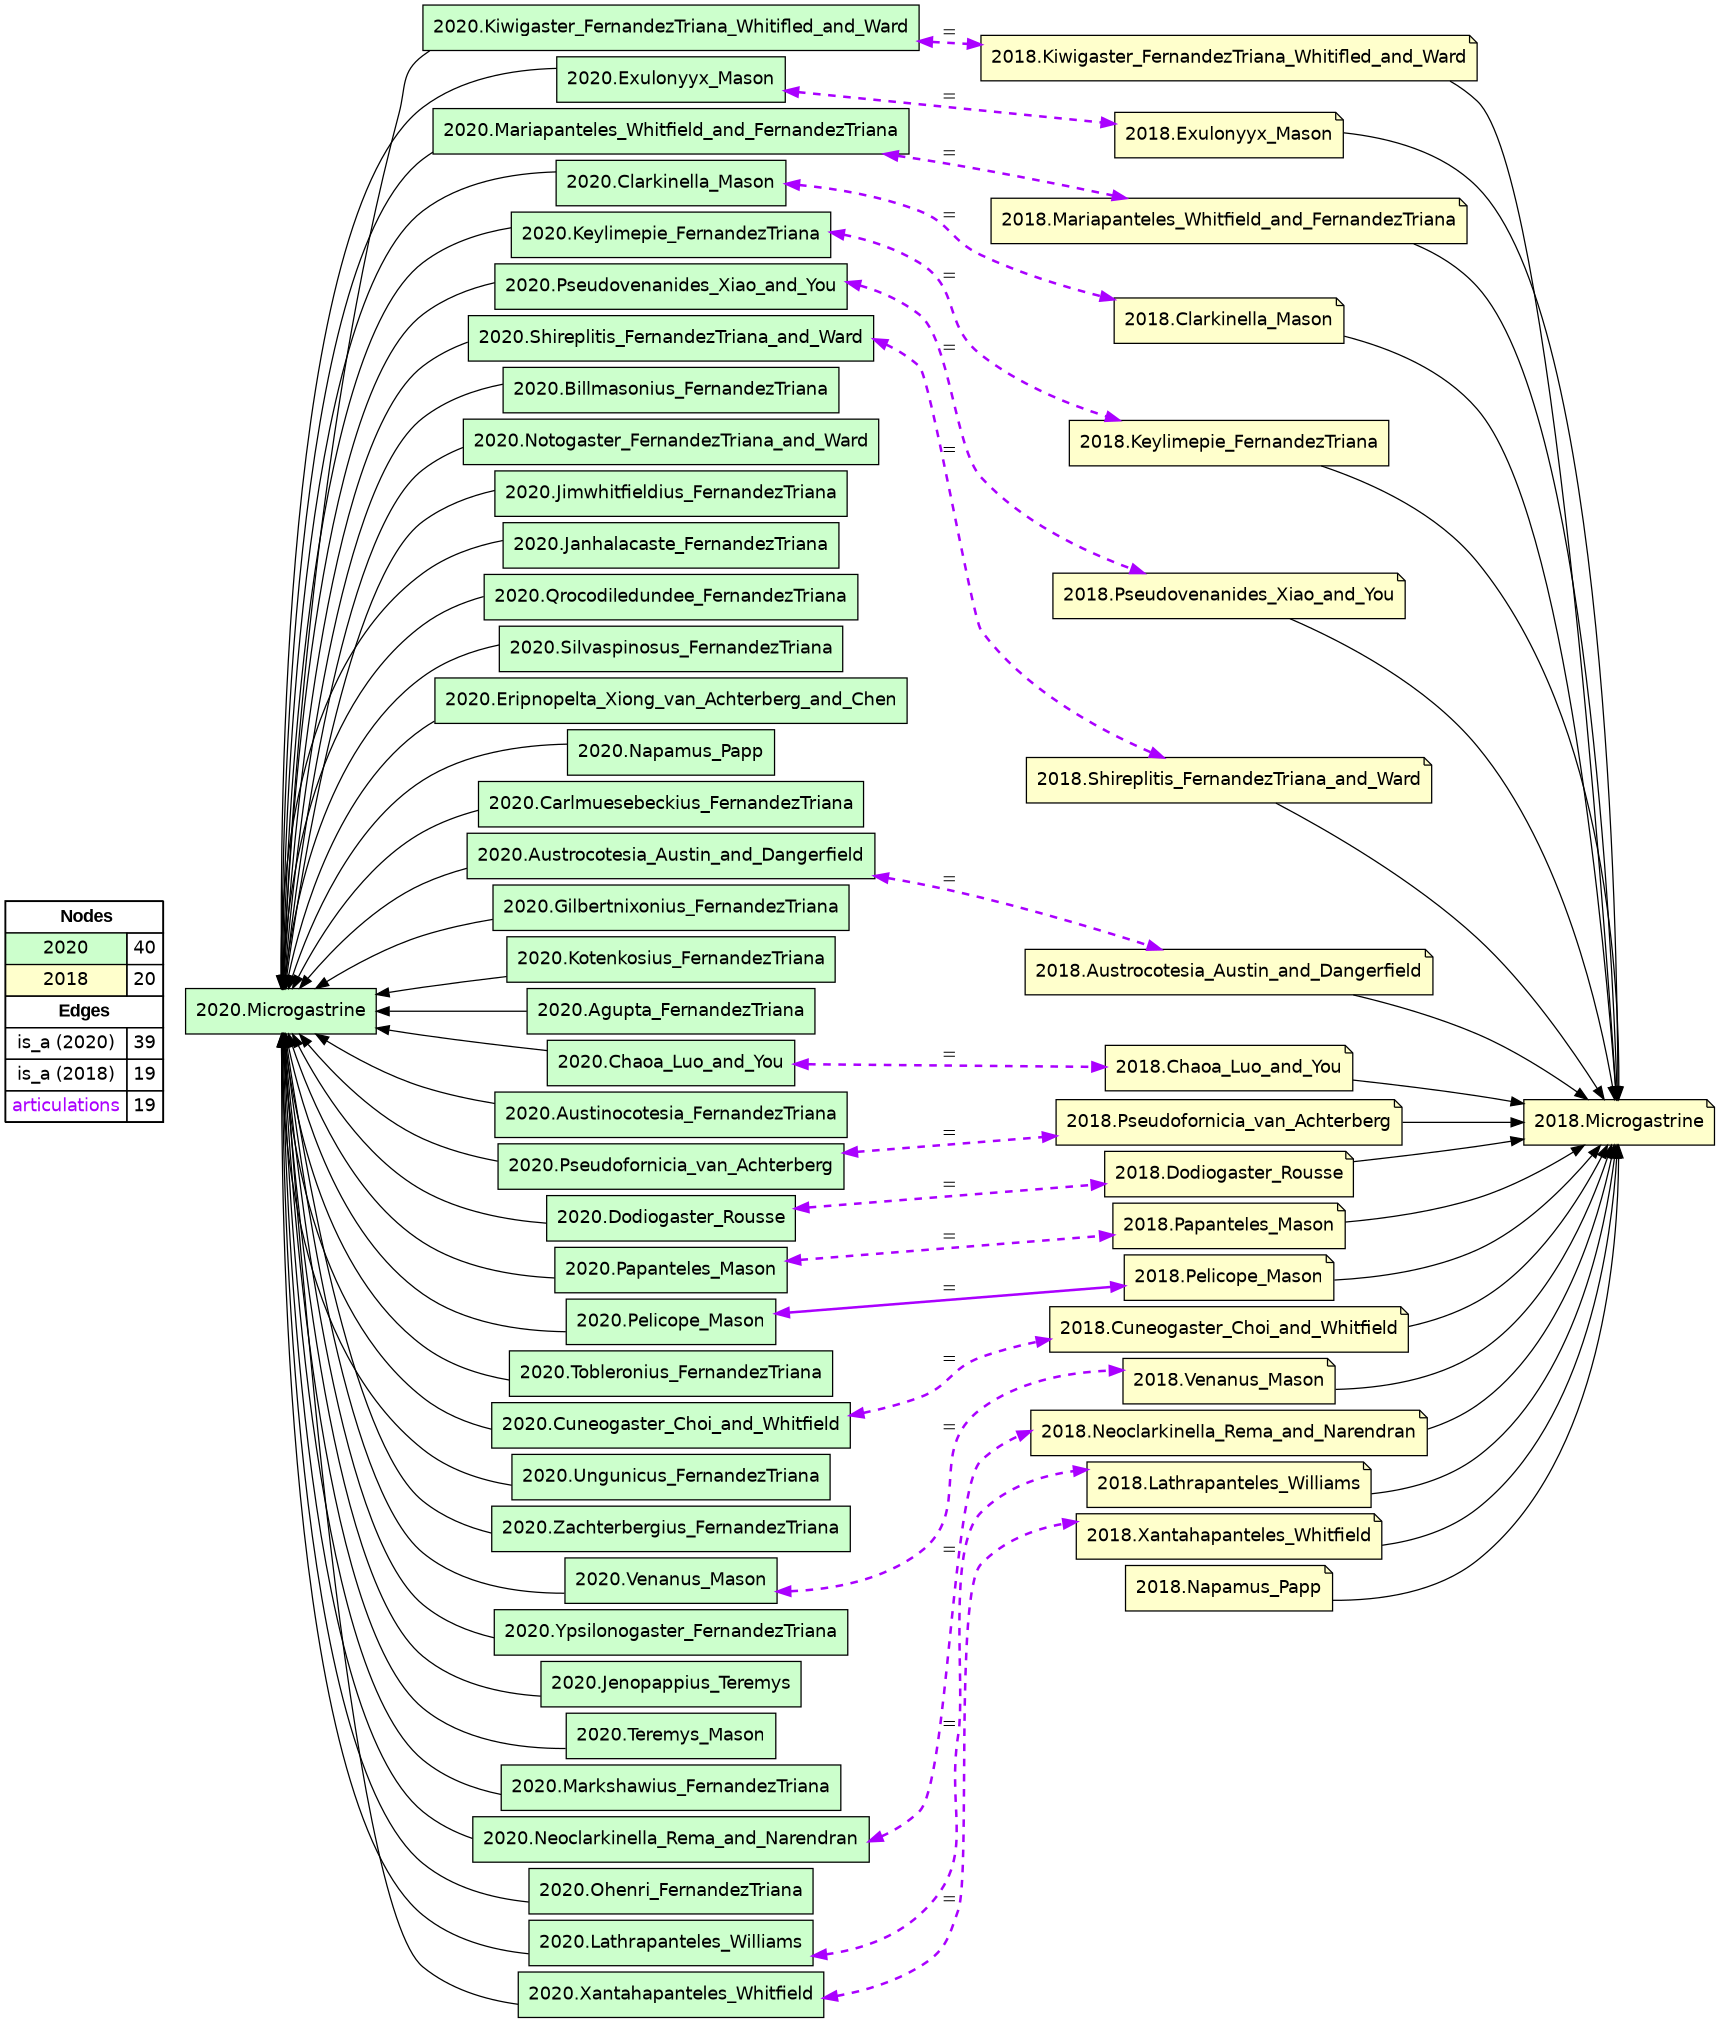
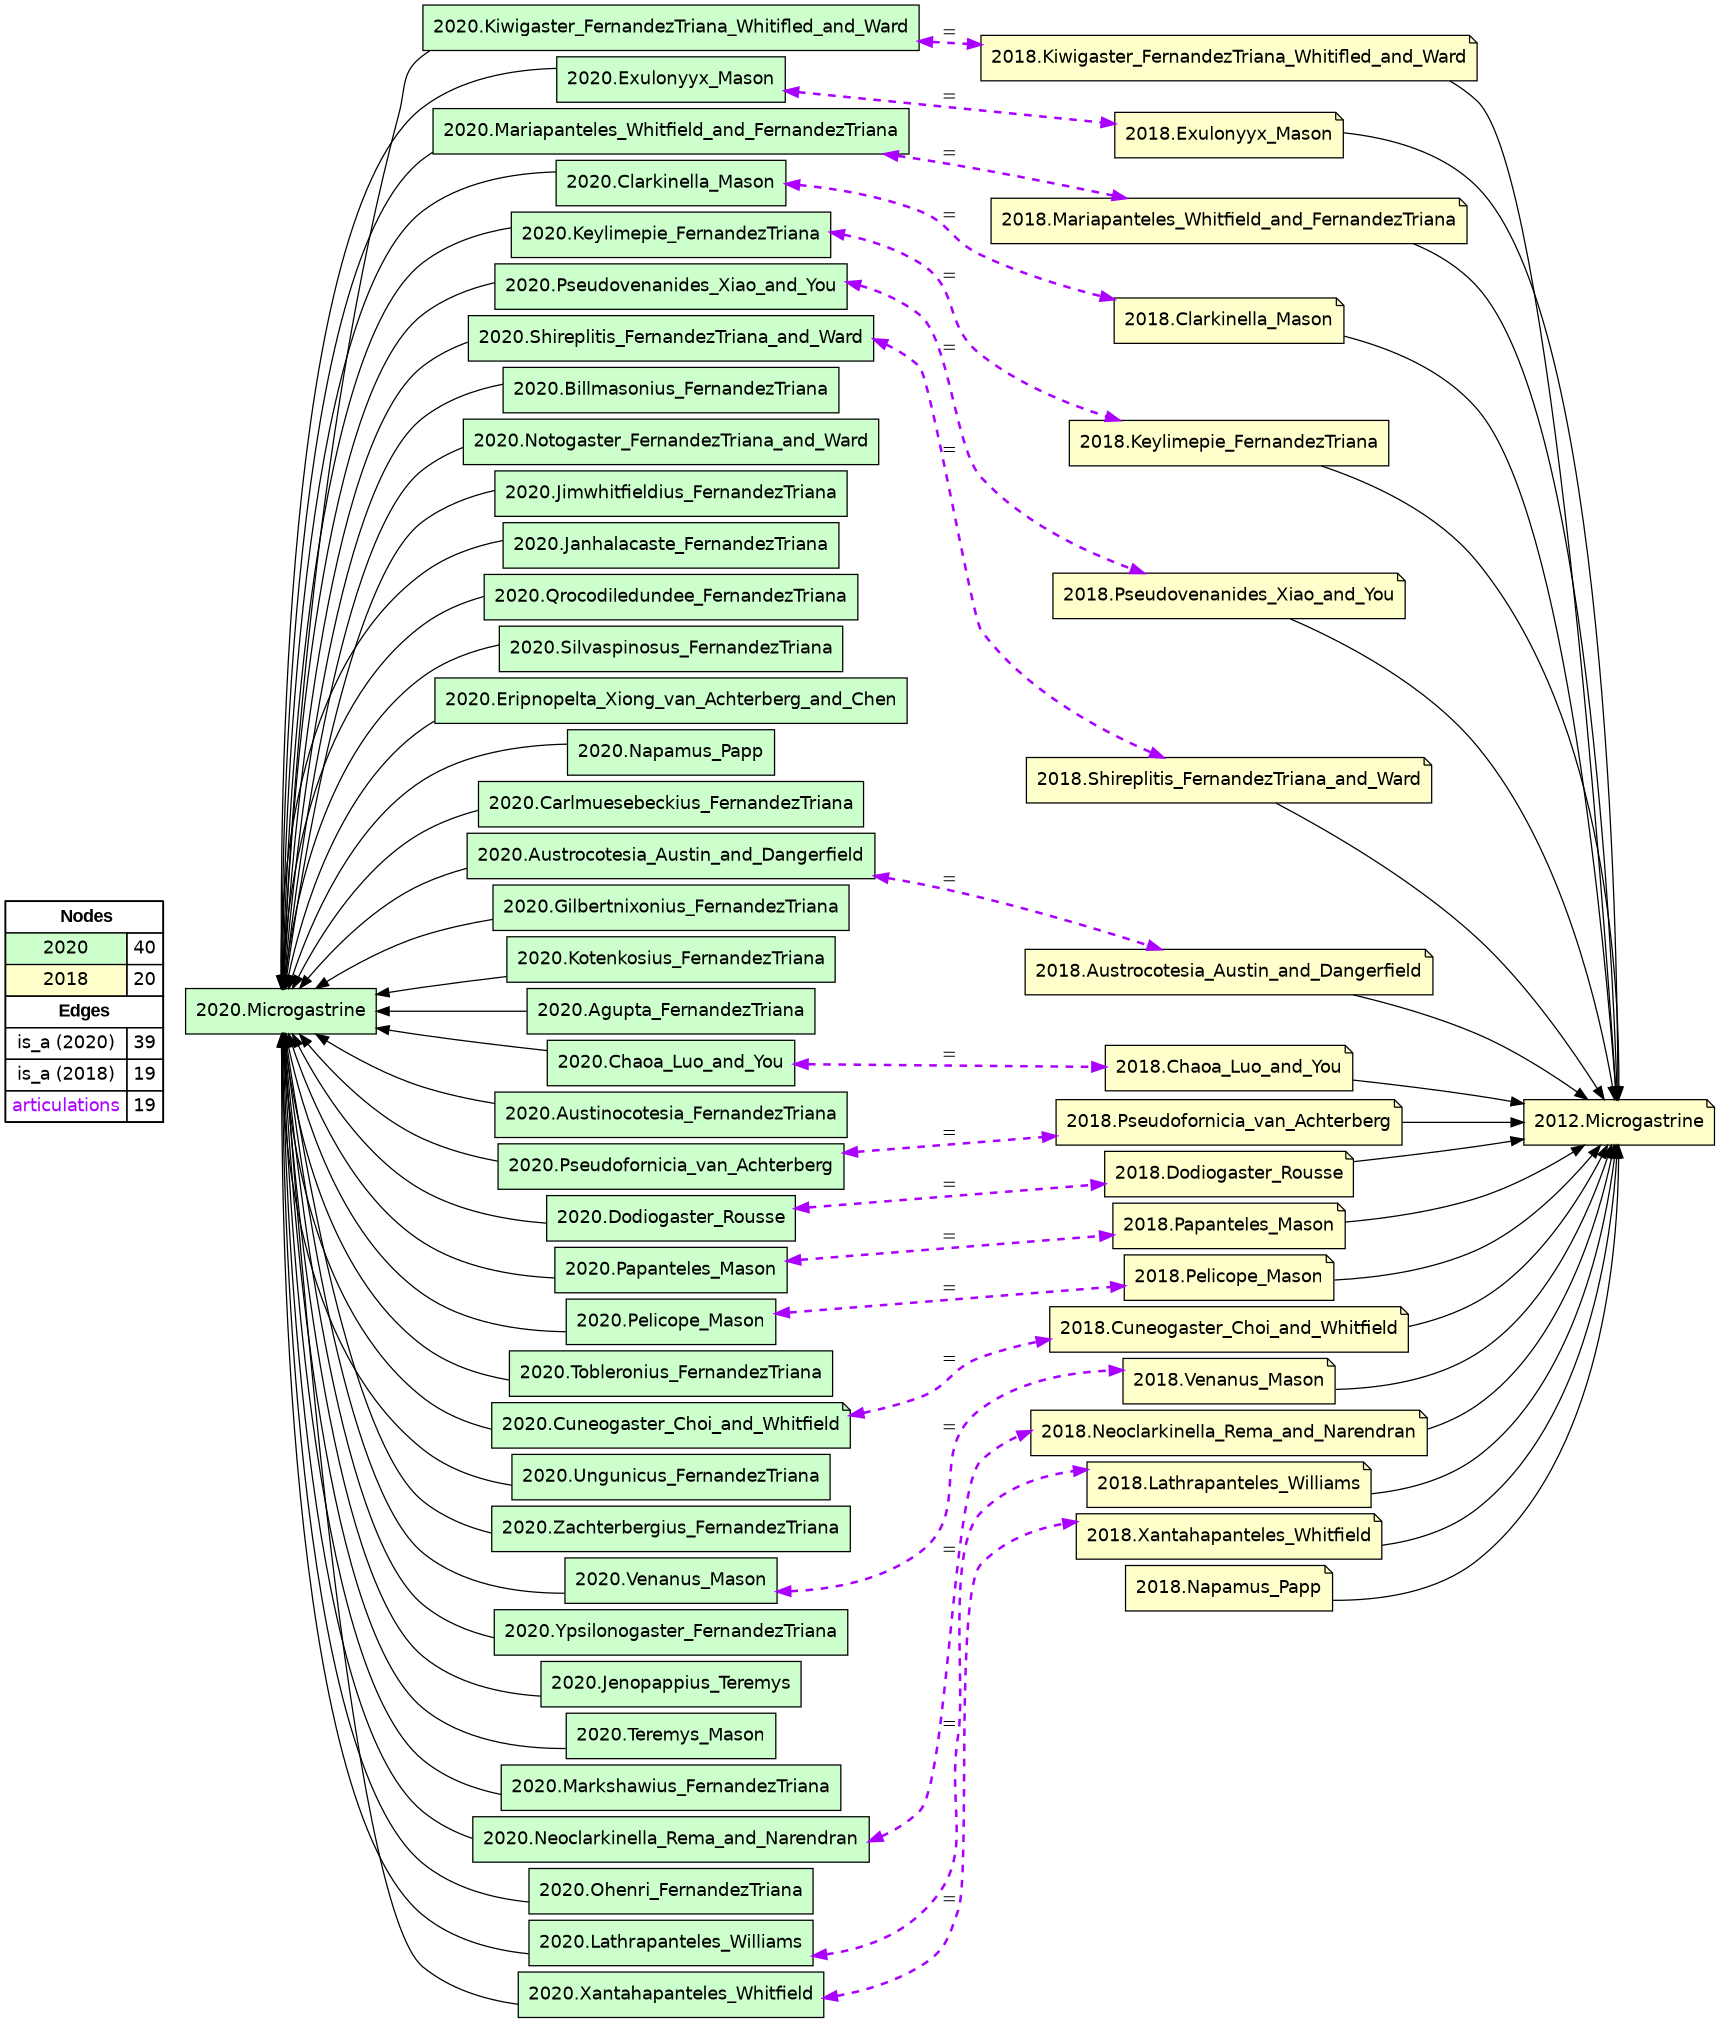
(1619, 1122) -> (1619, 1122)
(950, 1300) -> (950, 1300)
(671, 1425) -> (671, 1425)
